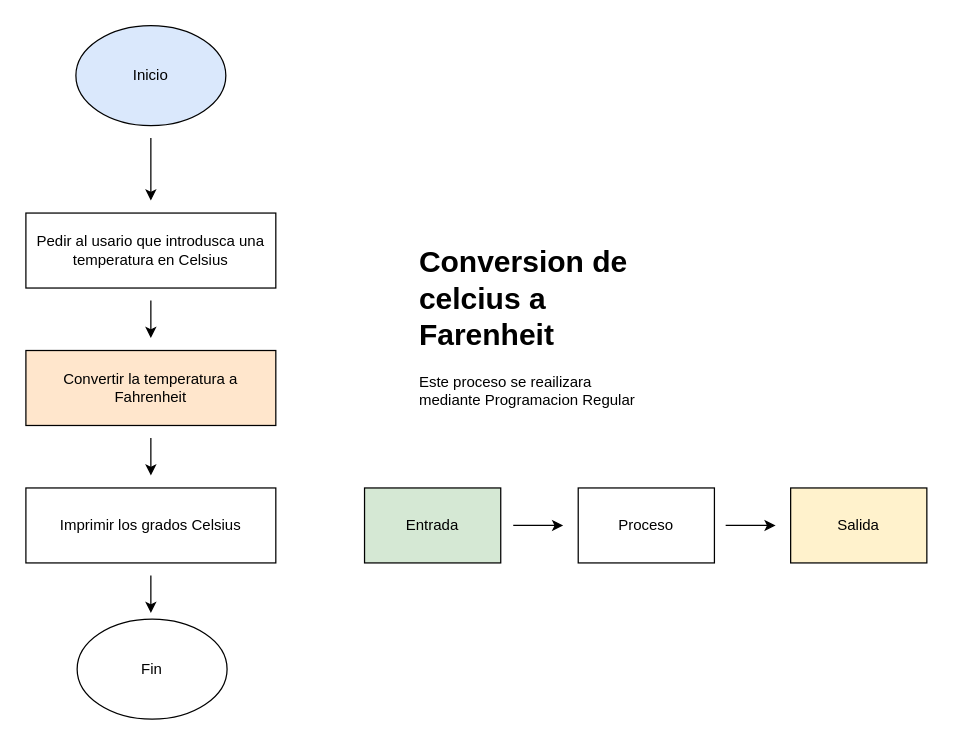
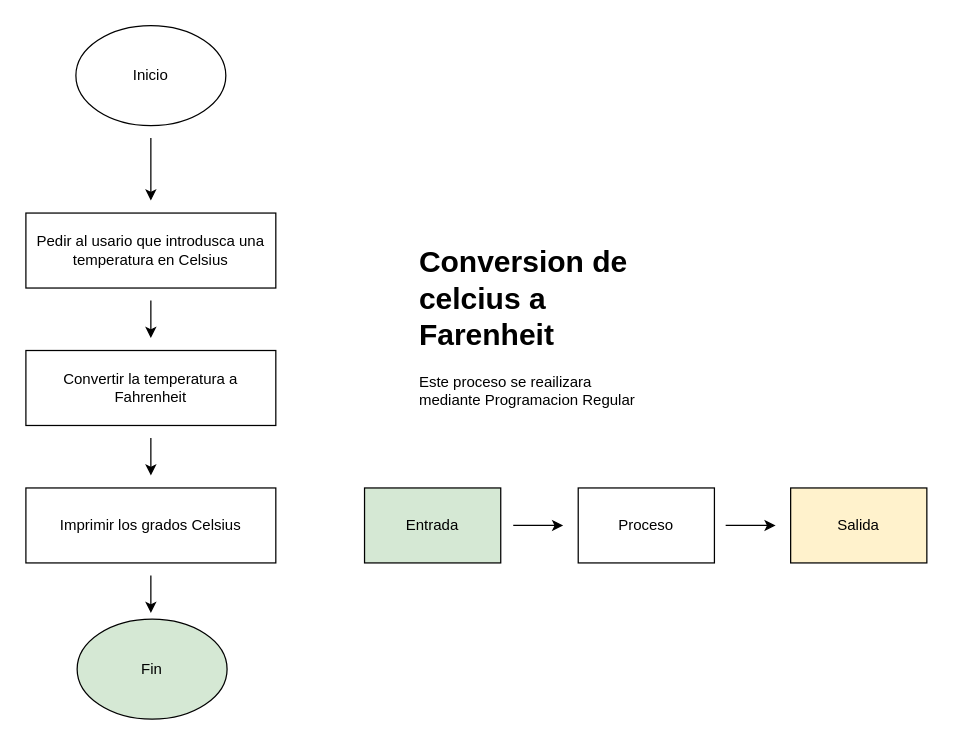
(151, 76) -> (151, 76)
(151, 388) -> (151, 388)
(152, 669) -> (152, 669)
